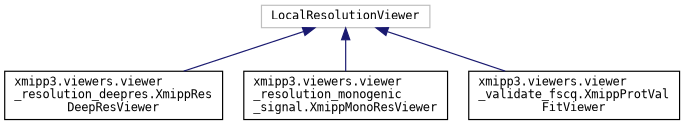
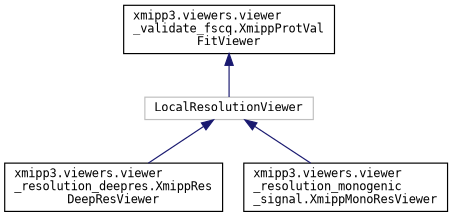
(446, 51) -> (229, 81)
